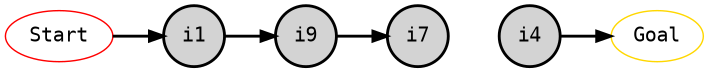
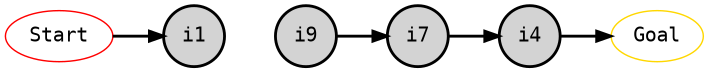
(243, 36) -> none
none -> (467, 36)
